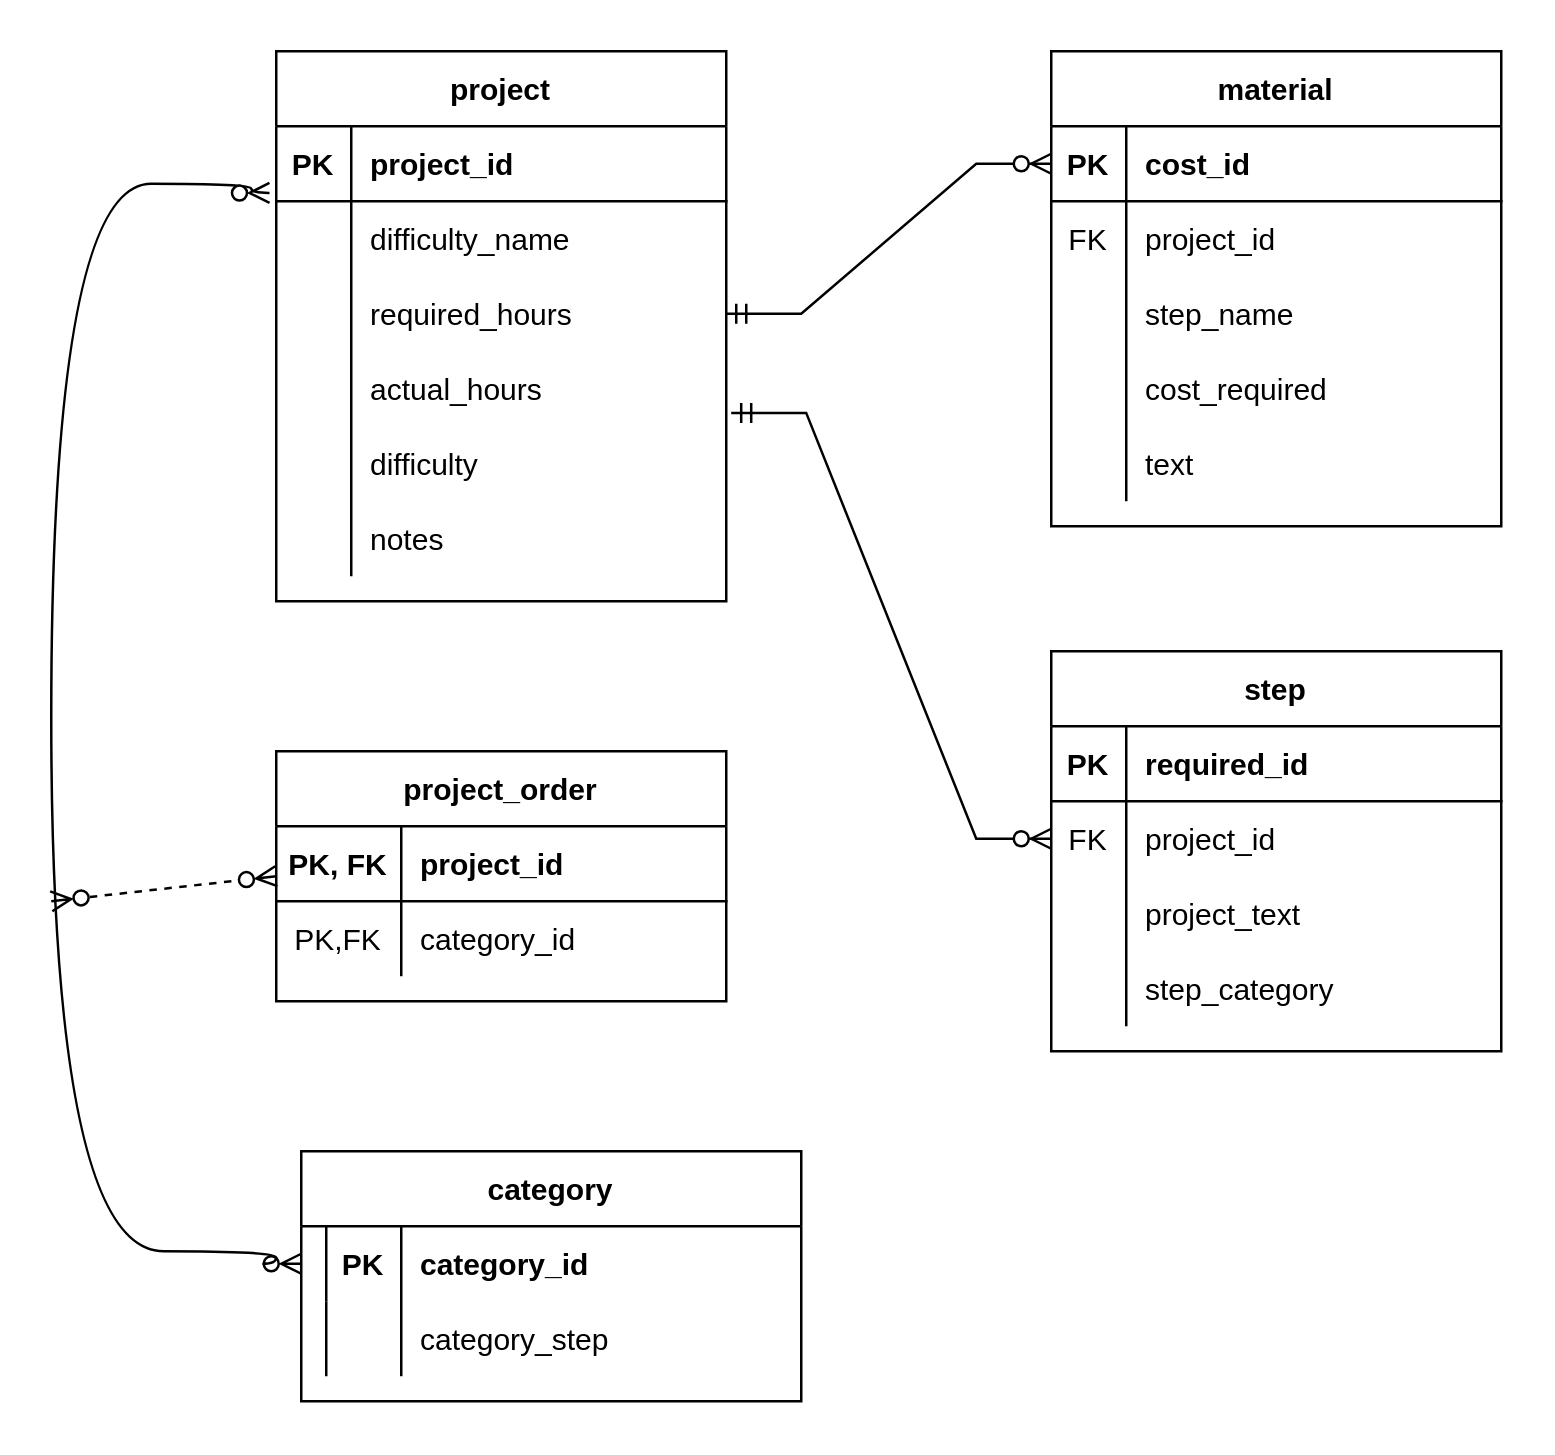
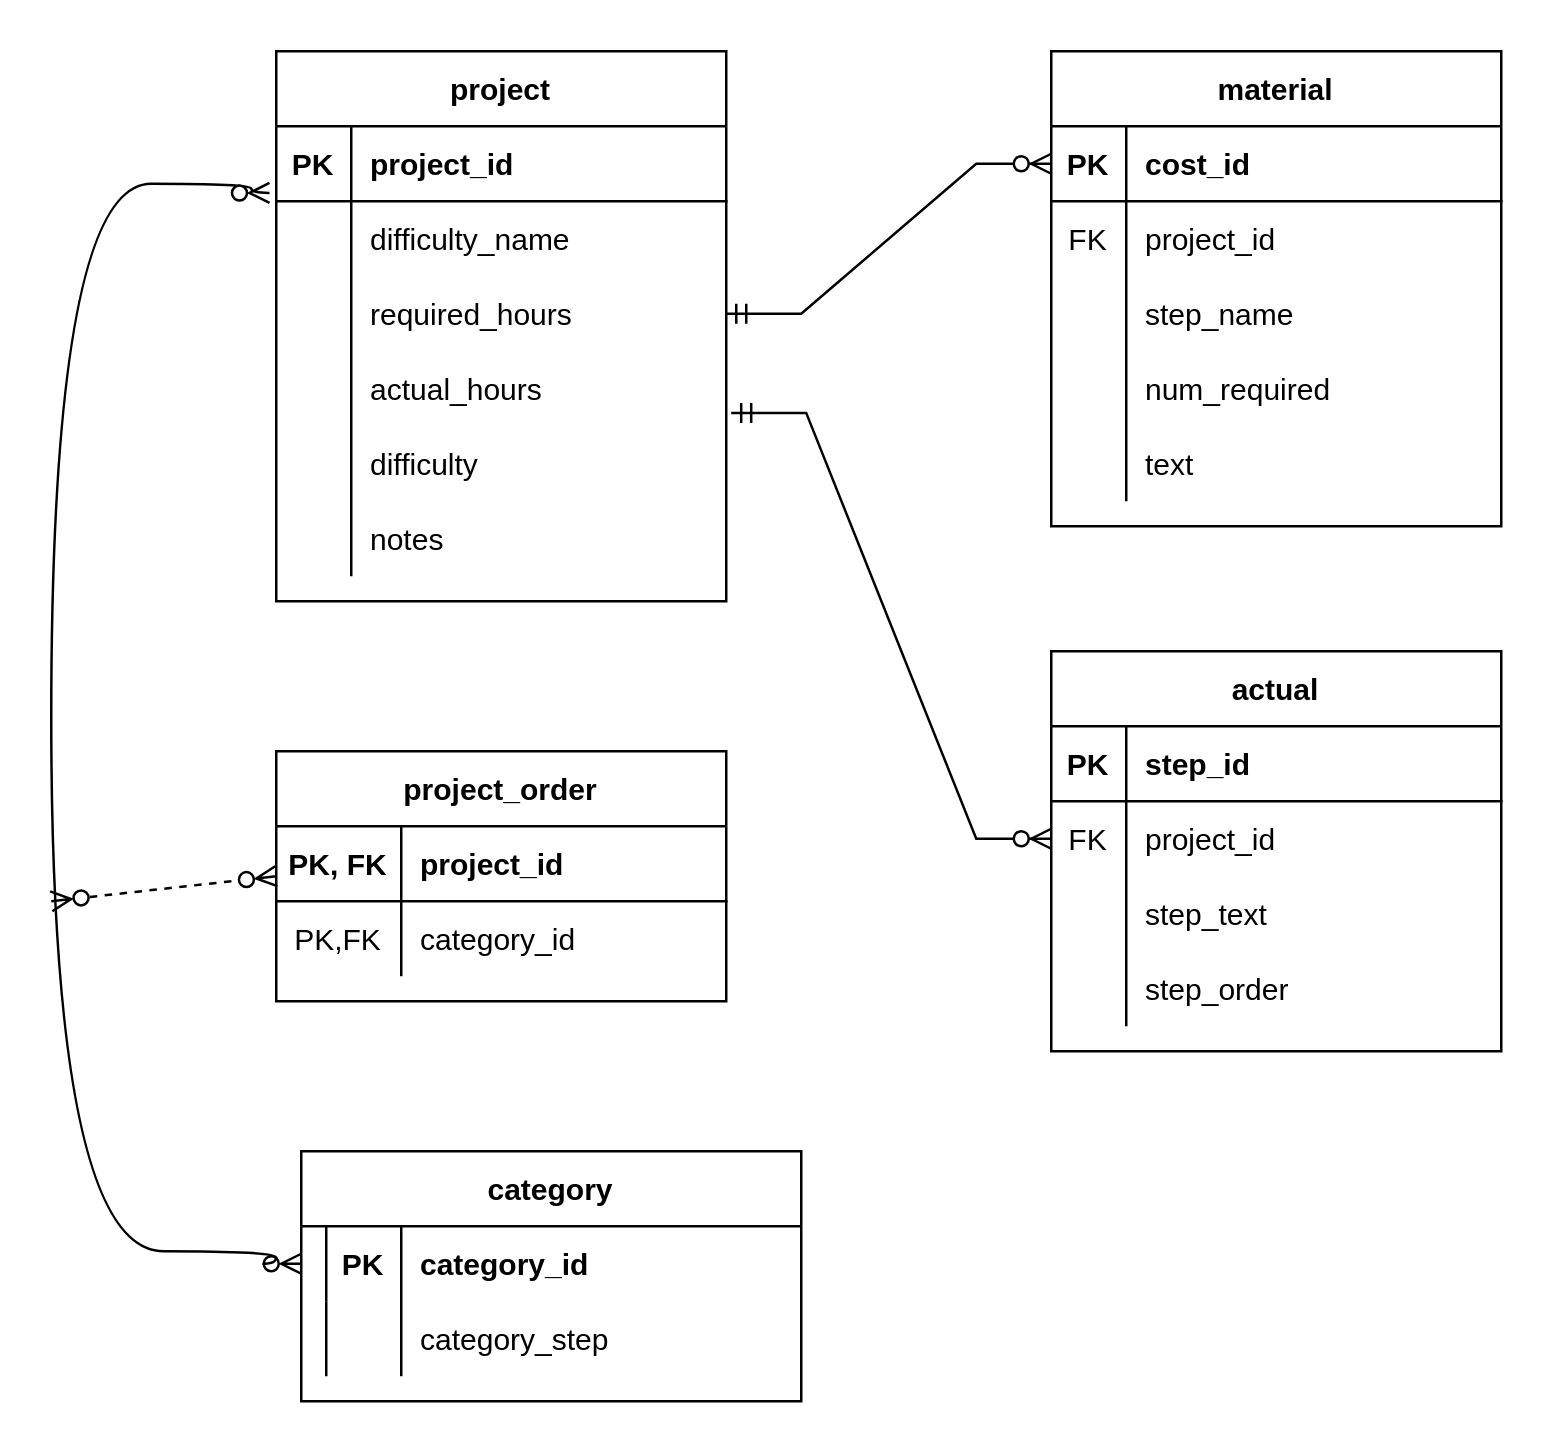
(1250, 390) -> (1242, 390)
(1275, 690) -> (1275, 690)
(1230, 765) -> (1200, 765)
(1246, 915) -> (1221, 915)
(1254, 990) -> (1229, 990)
